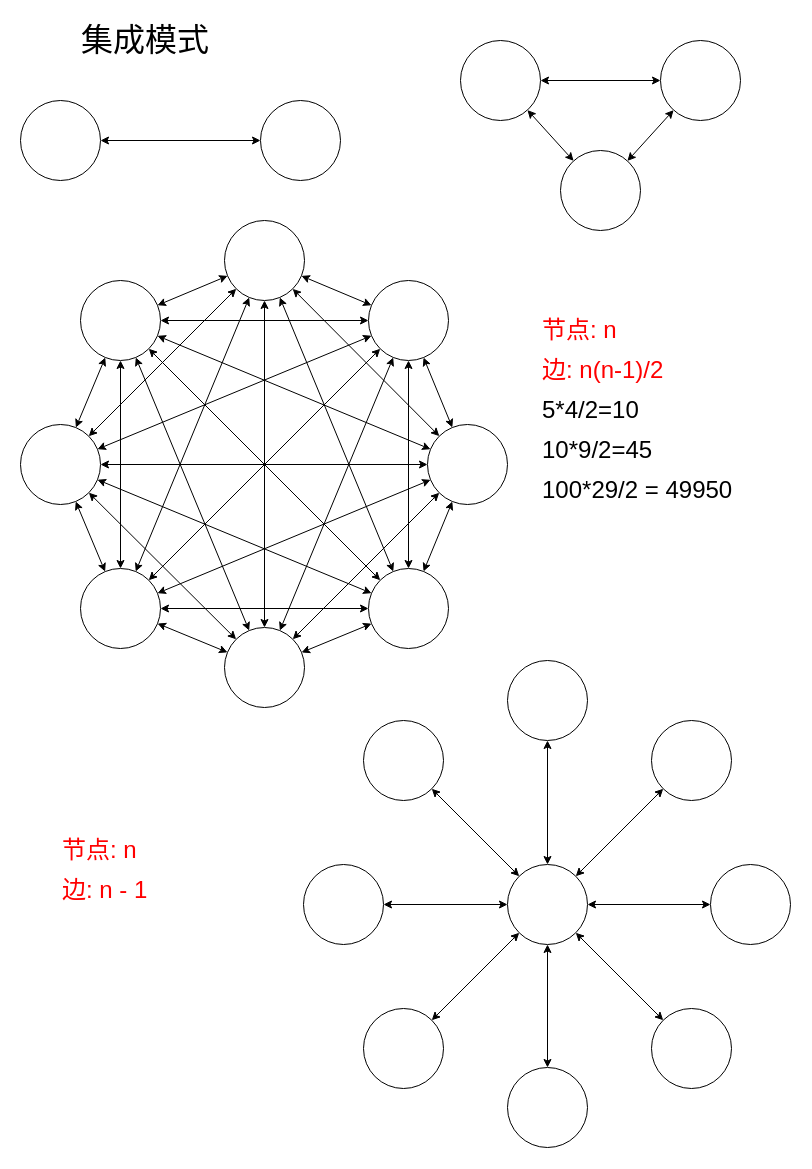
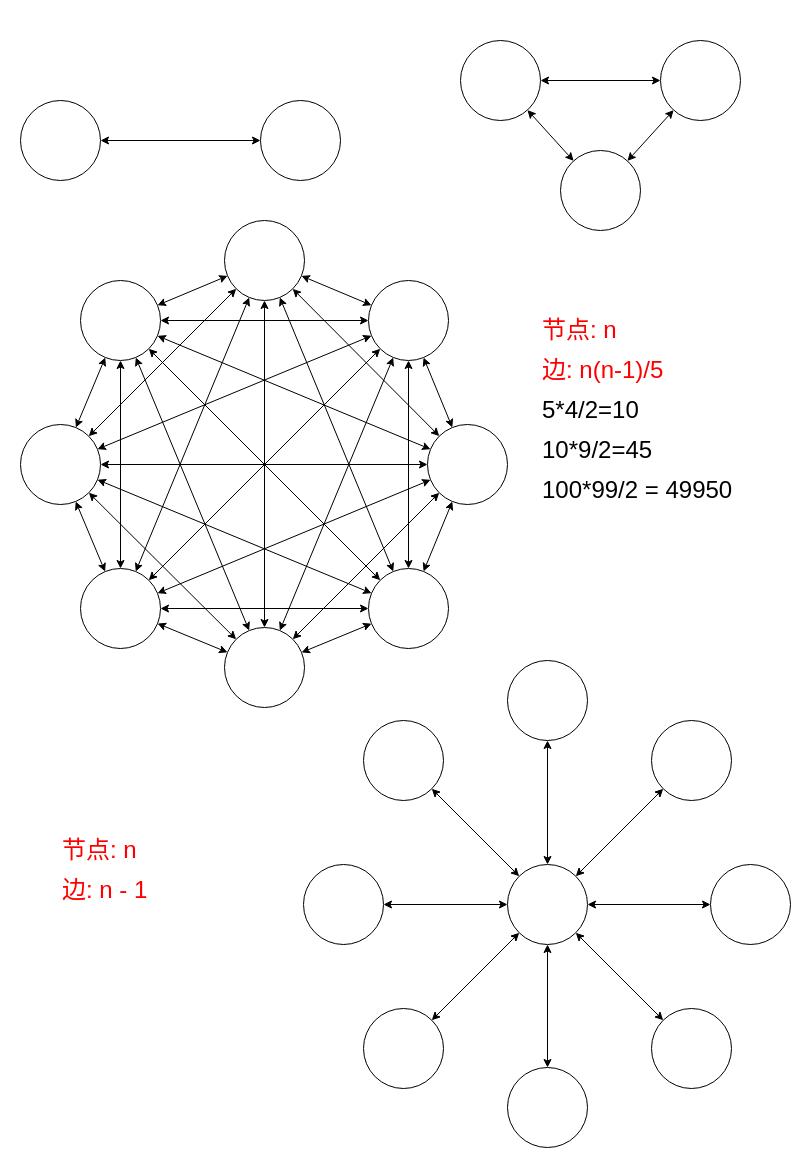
(146, 41) -> none
(607, 371) -> (607, 371)
(644, 491) -> (644, 491)
